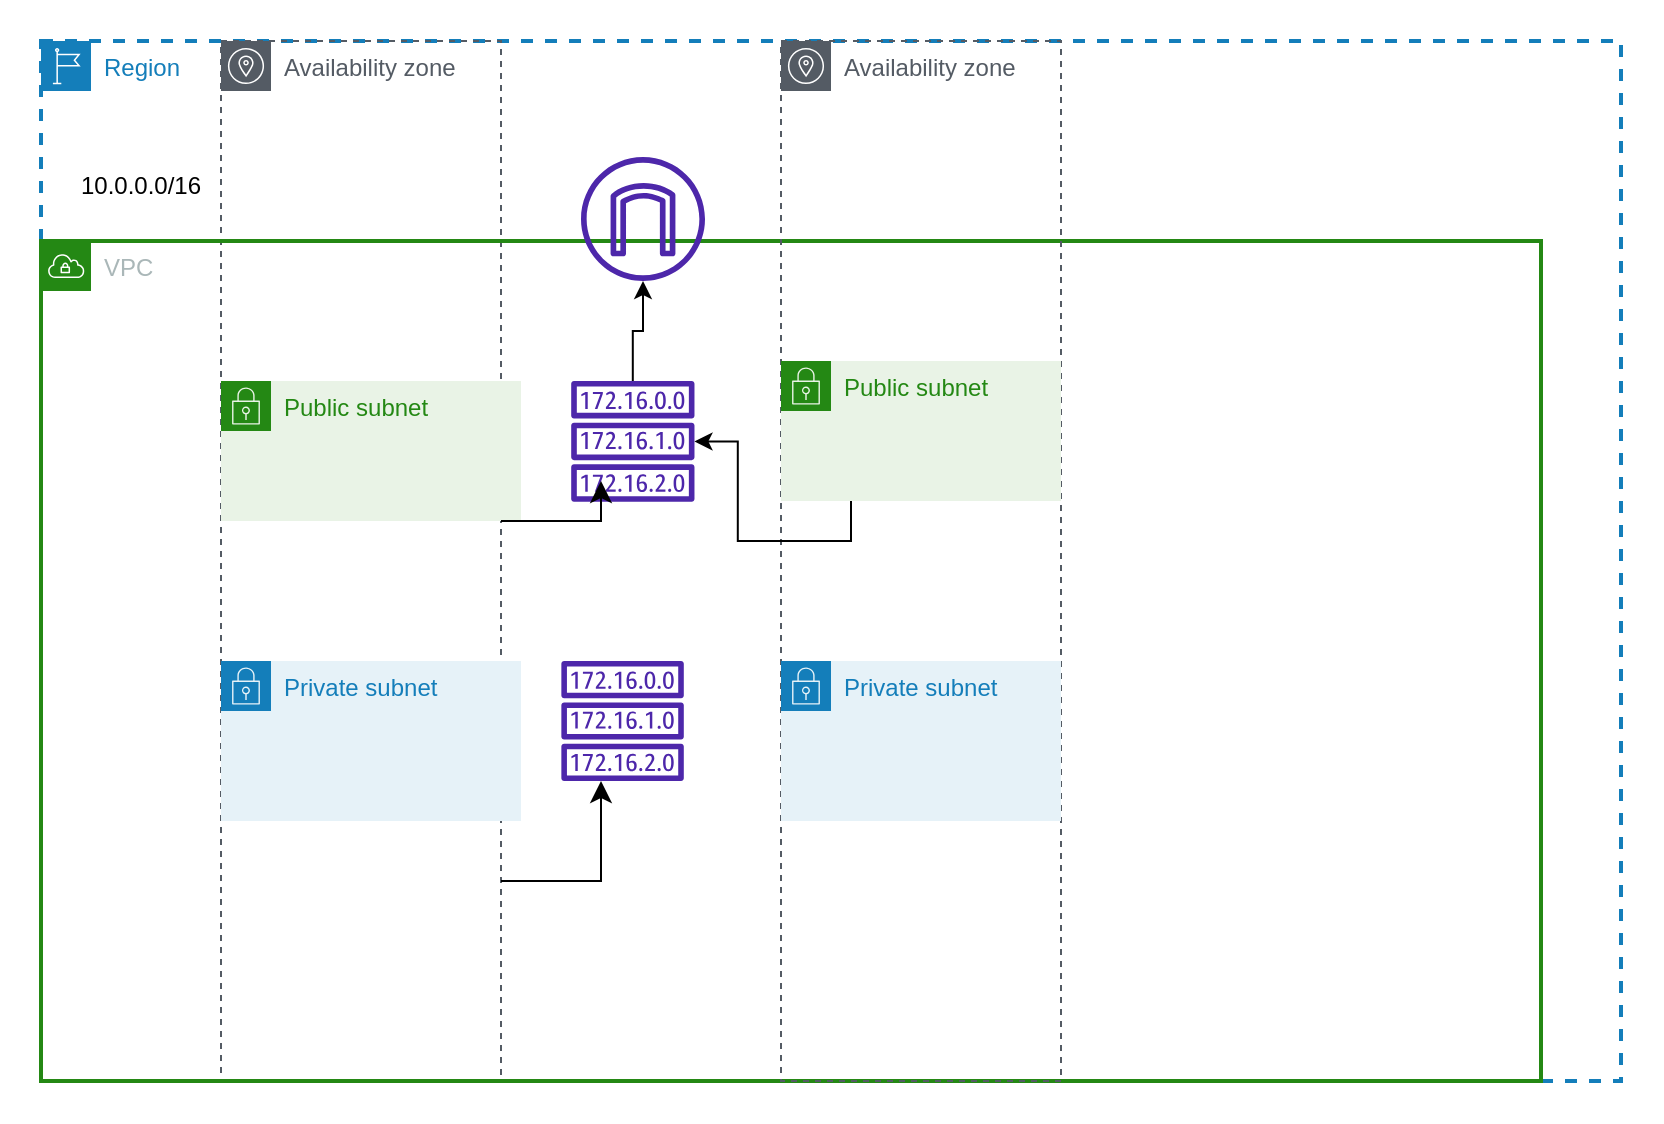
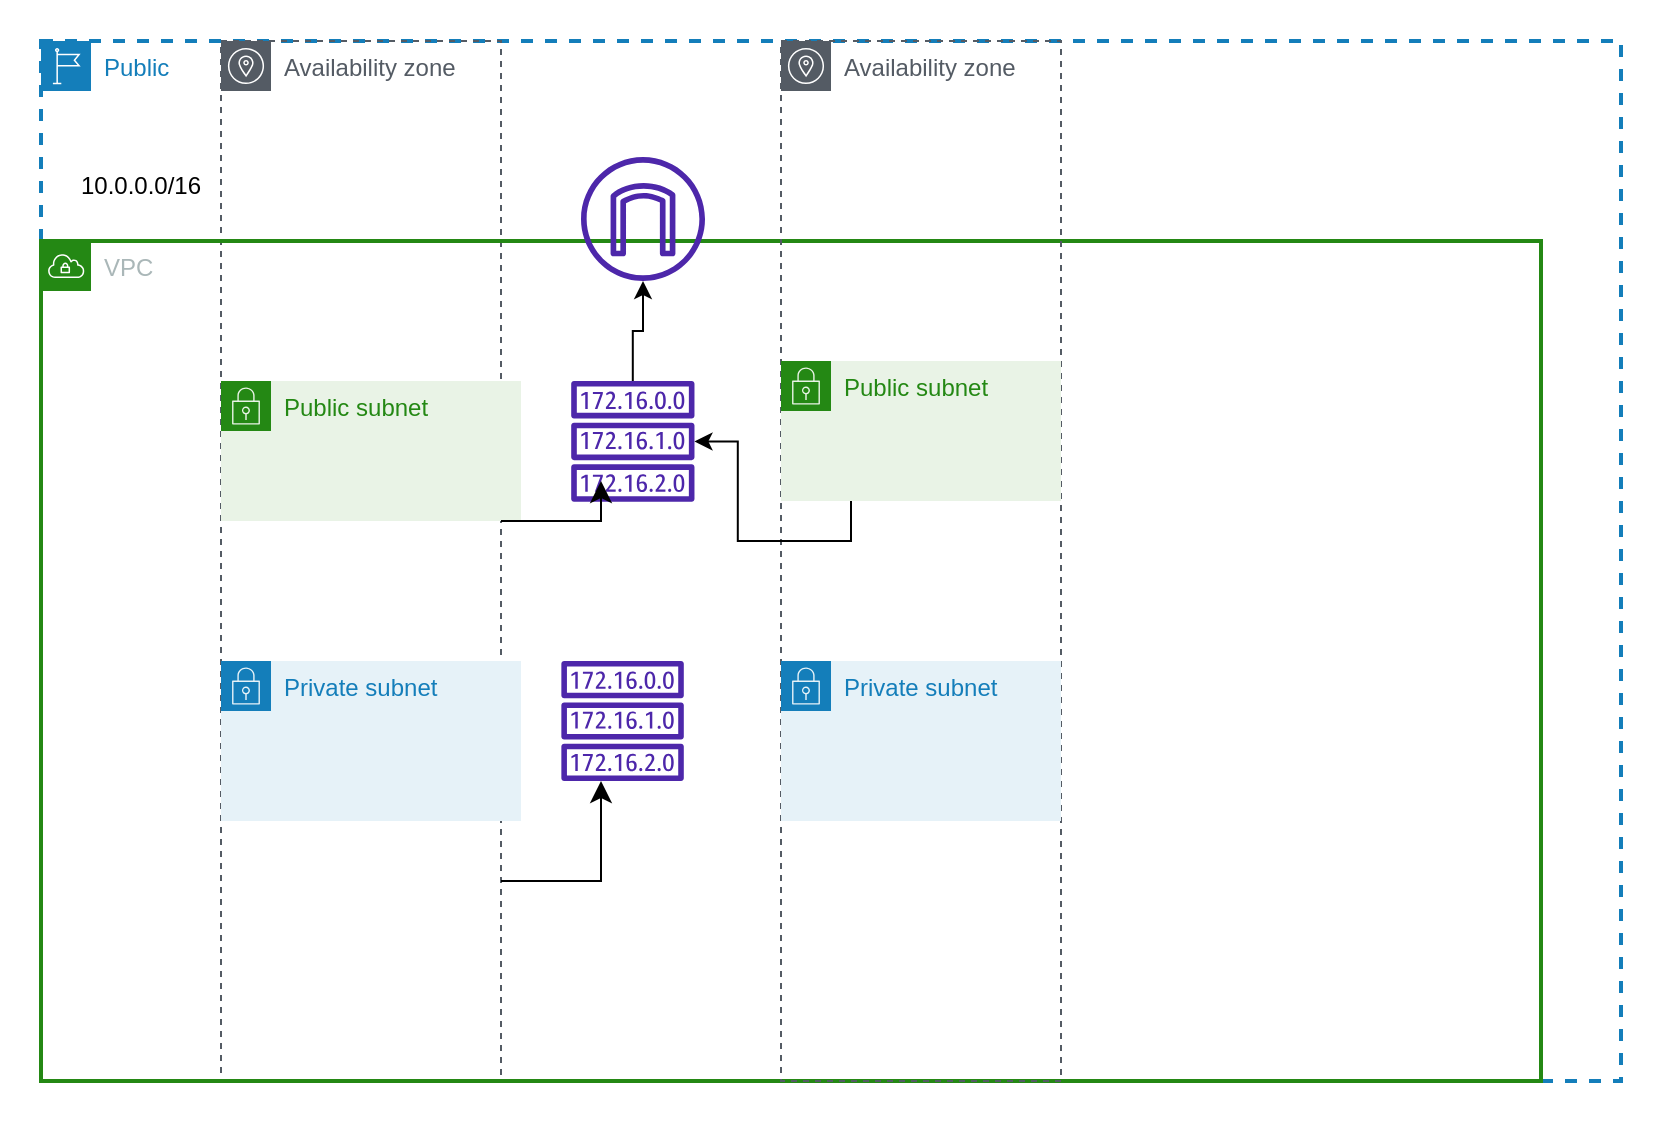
(142, 69) -> (139, 69)
